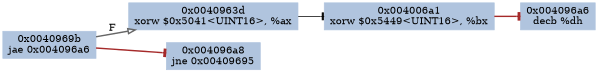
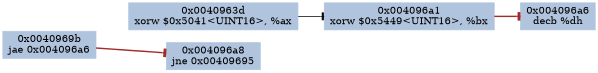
(409, 16) -> (409, 16)
(112, 34) -> none
